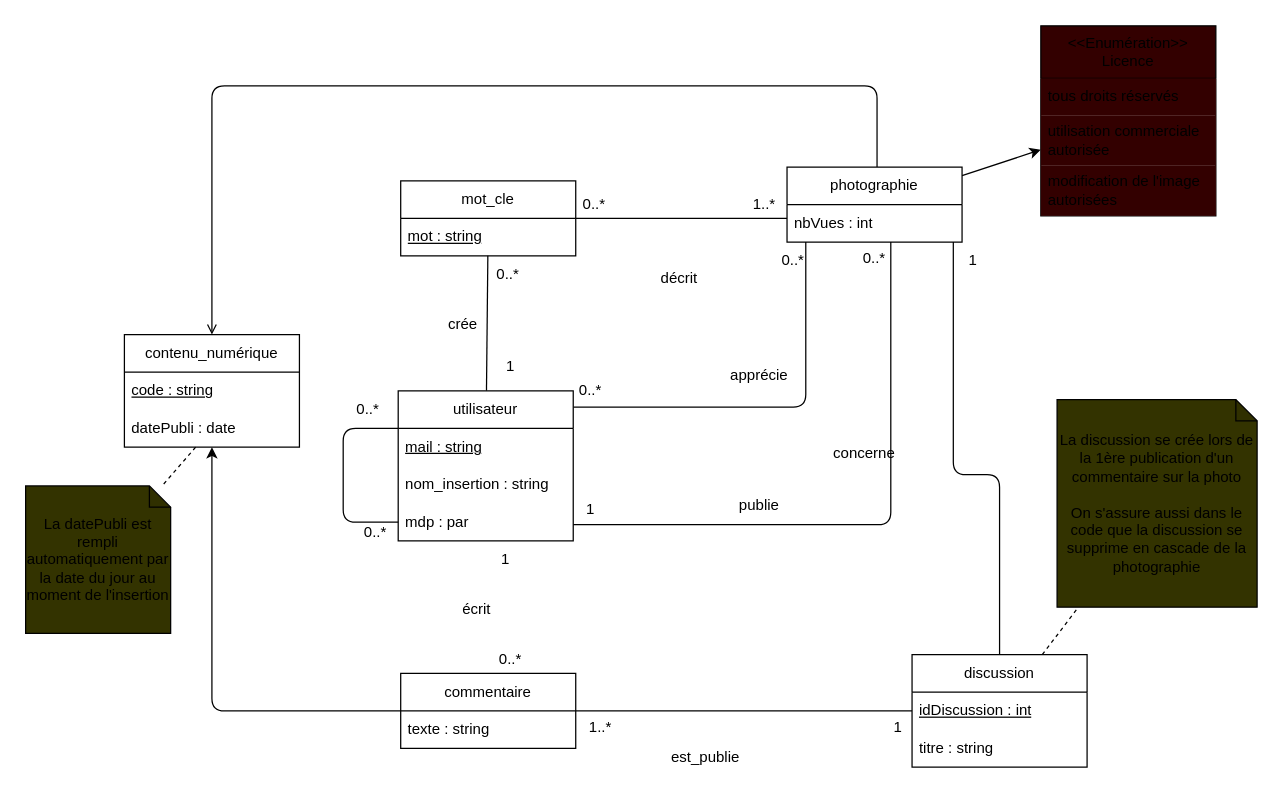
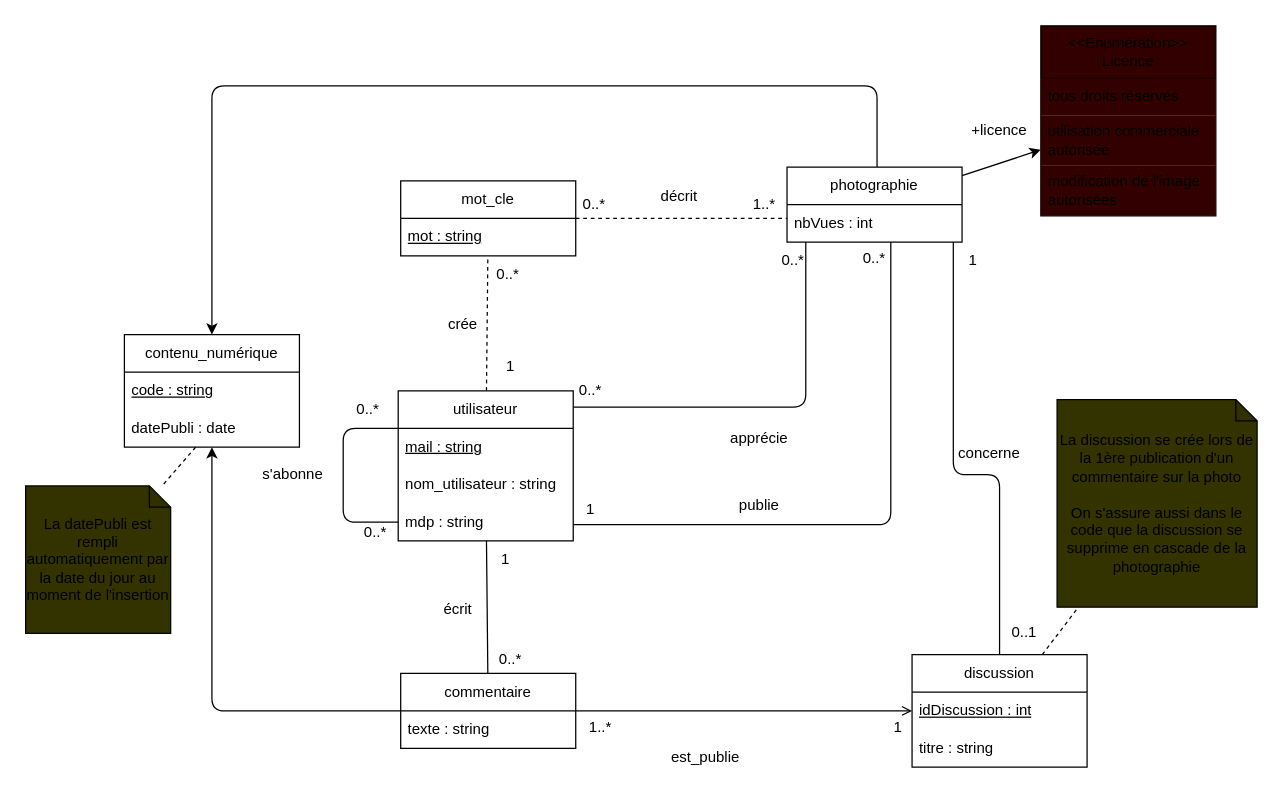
none -> (999, 131)
(683, 218) -> (683, 218)
(679, 278) -> (679, 197)
(487, 323) -> (487, 323)
(212, 326) -> (212, 324)
(759, 376) -> (759, 438)
(864, 453) -> (989, 453)
none -> (293, 474)
(487, 484) -> (487, 484)
(438, 522) -> (448, 522)
none -> (487, 608)
(477, 609) -> (458, 609)
none -> (1024, 632)
(905, 711) -> (905, 711)
